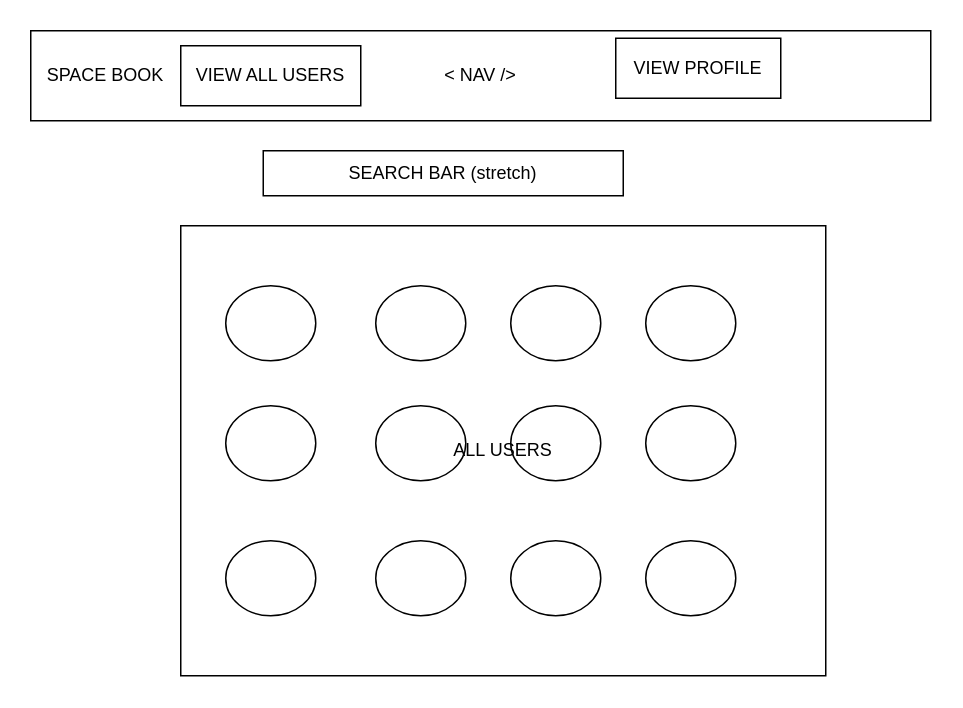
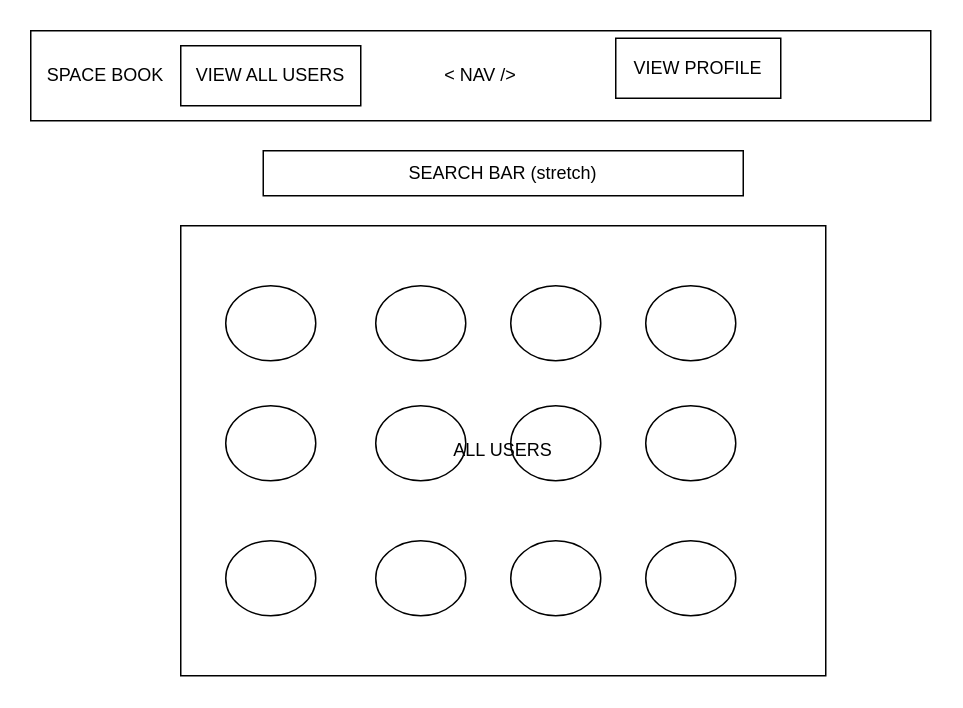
(443, 173) -> (503, 173)
